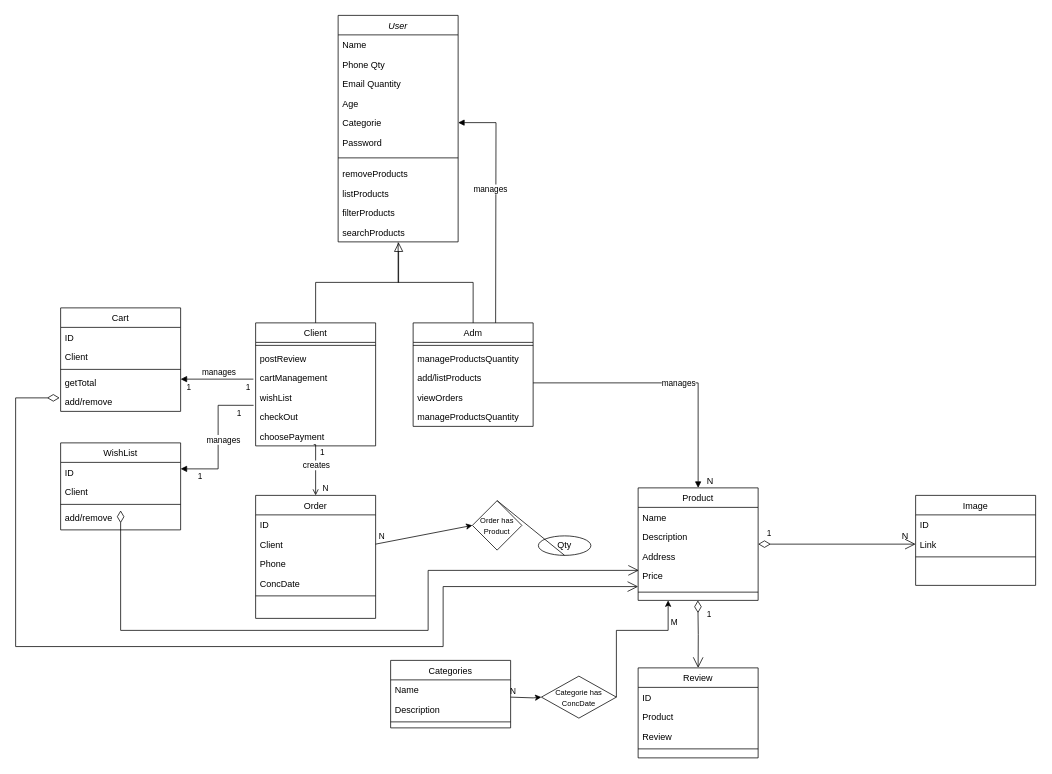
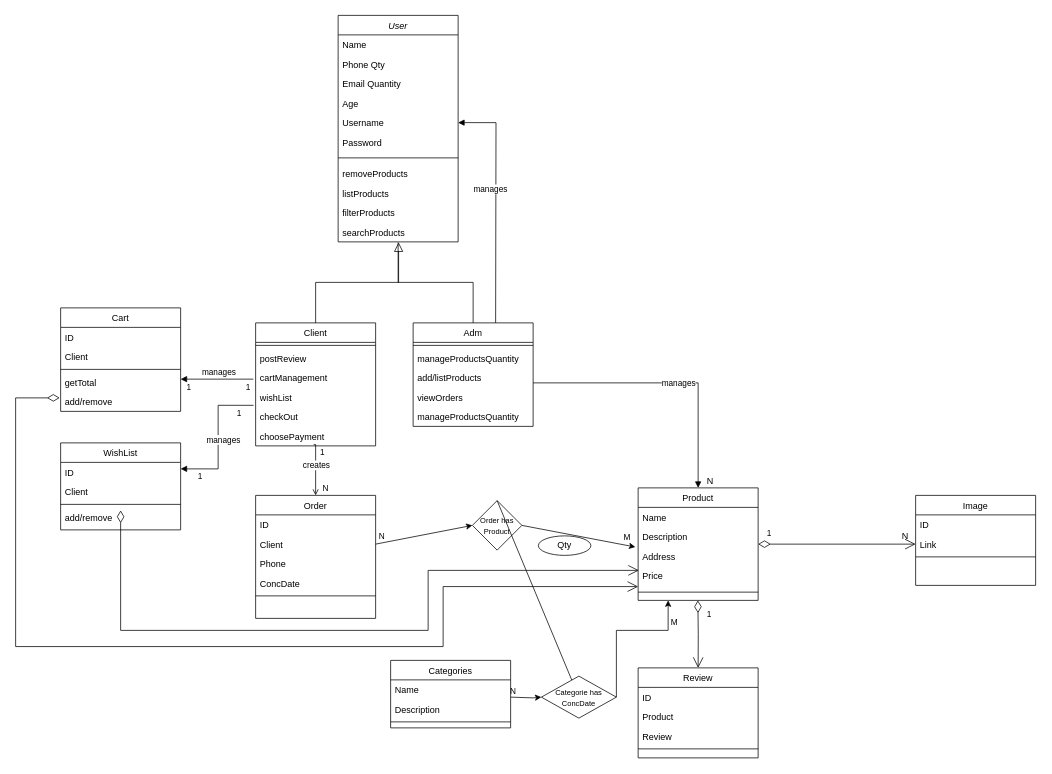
(364, 123) -> (362, 123)
(531, 529) -> (534, 590)
none -> (581, 537)
